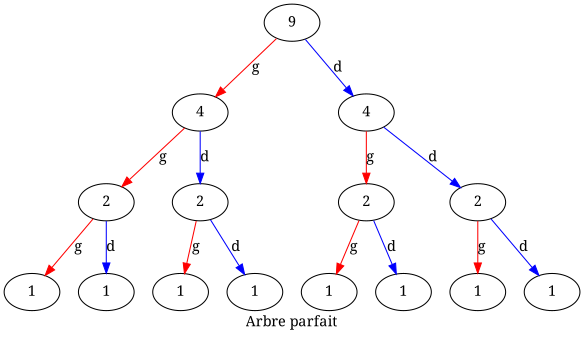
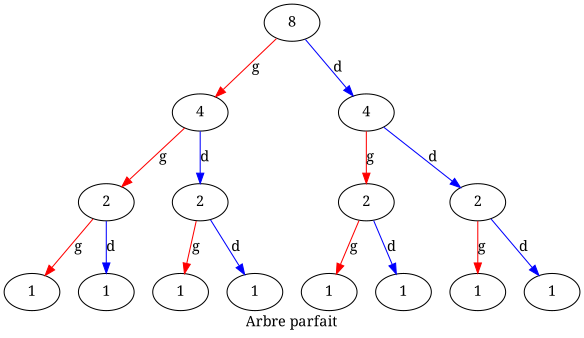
(292, 23) -> (292, 23)
